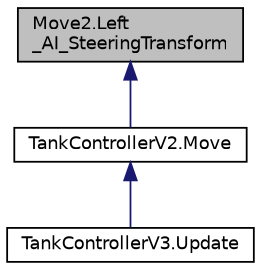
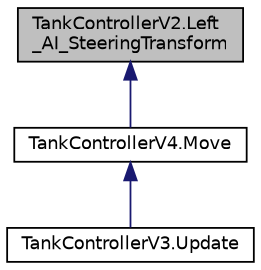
(130, 35) -> (130, 35)
(130, 145) -> (130, 145)
